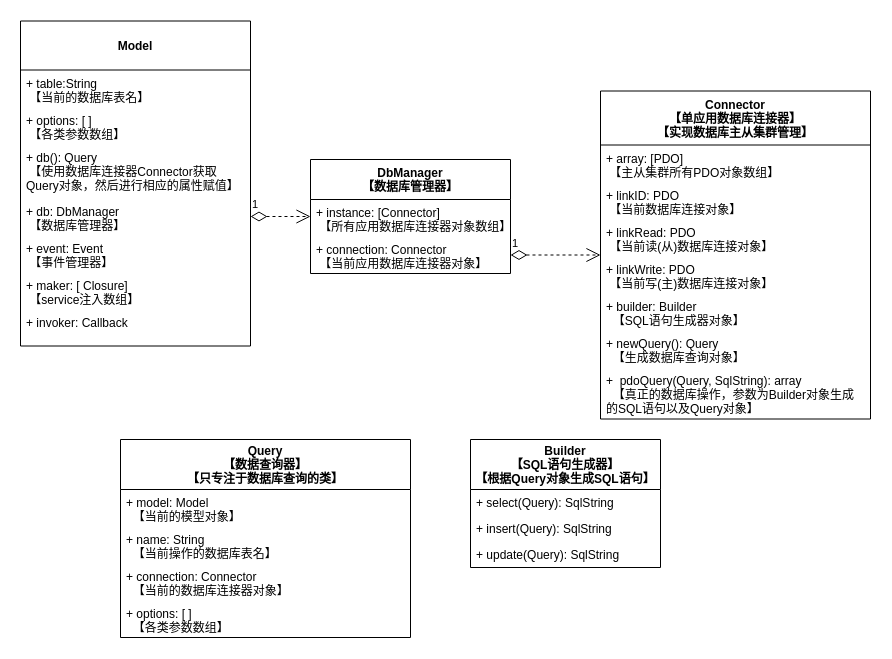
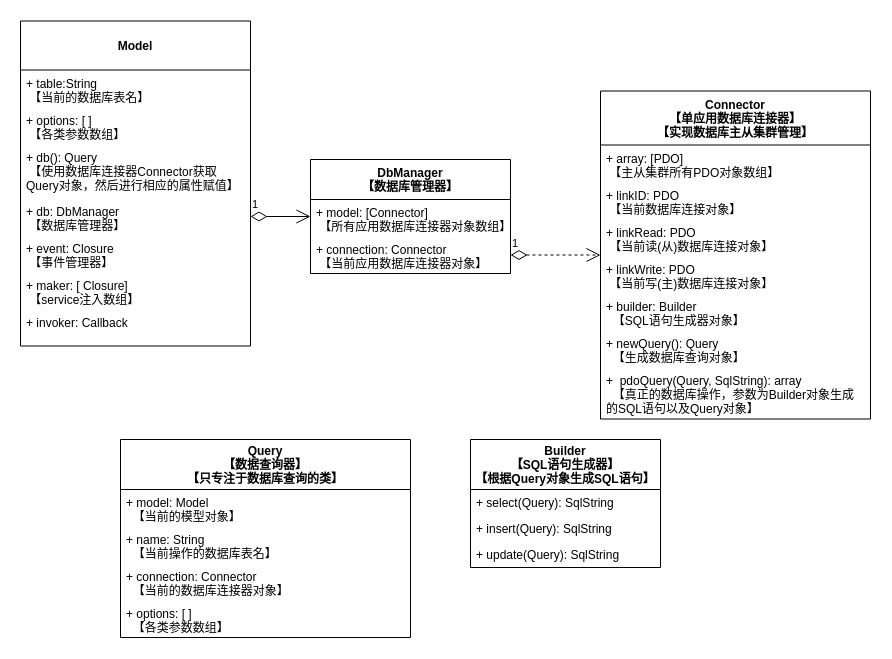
(387, 213) -> (377, 213)
(288, 217) -> (288, 217)
(68, 249) -> (74, 249)
